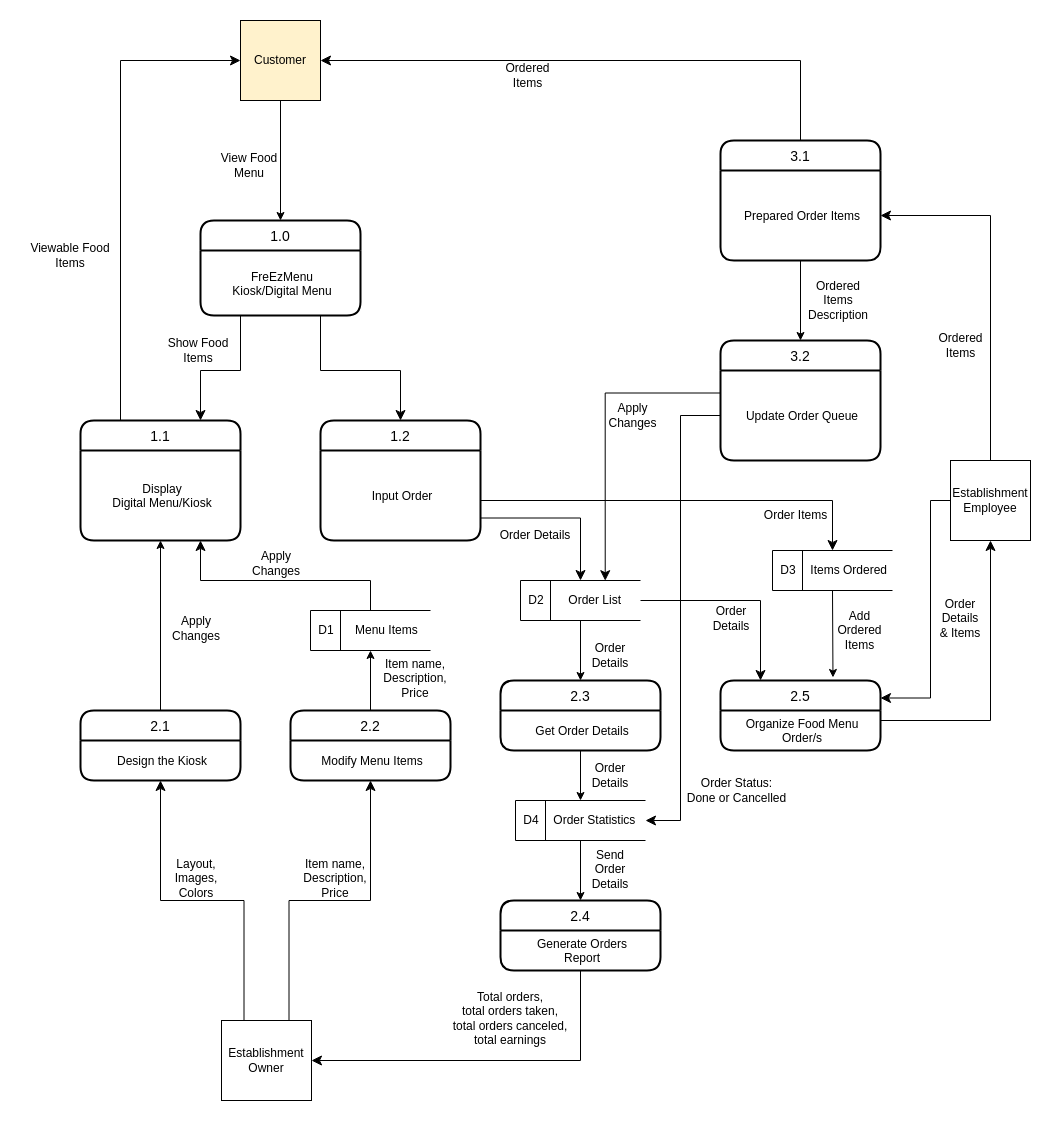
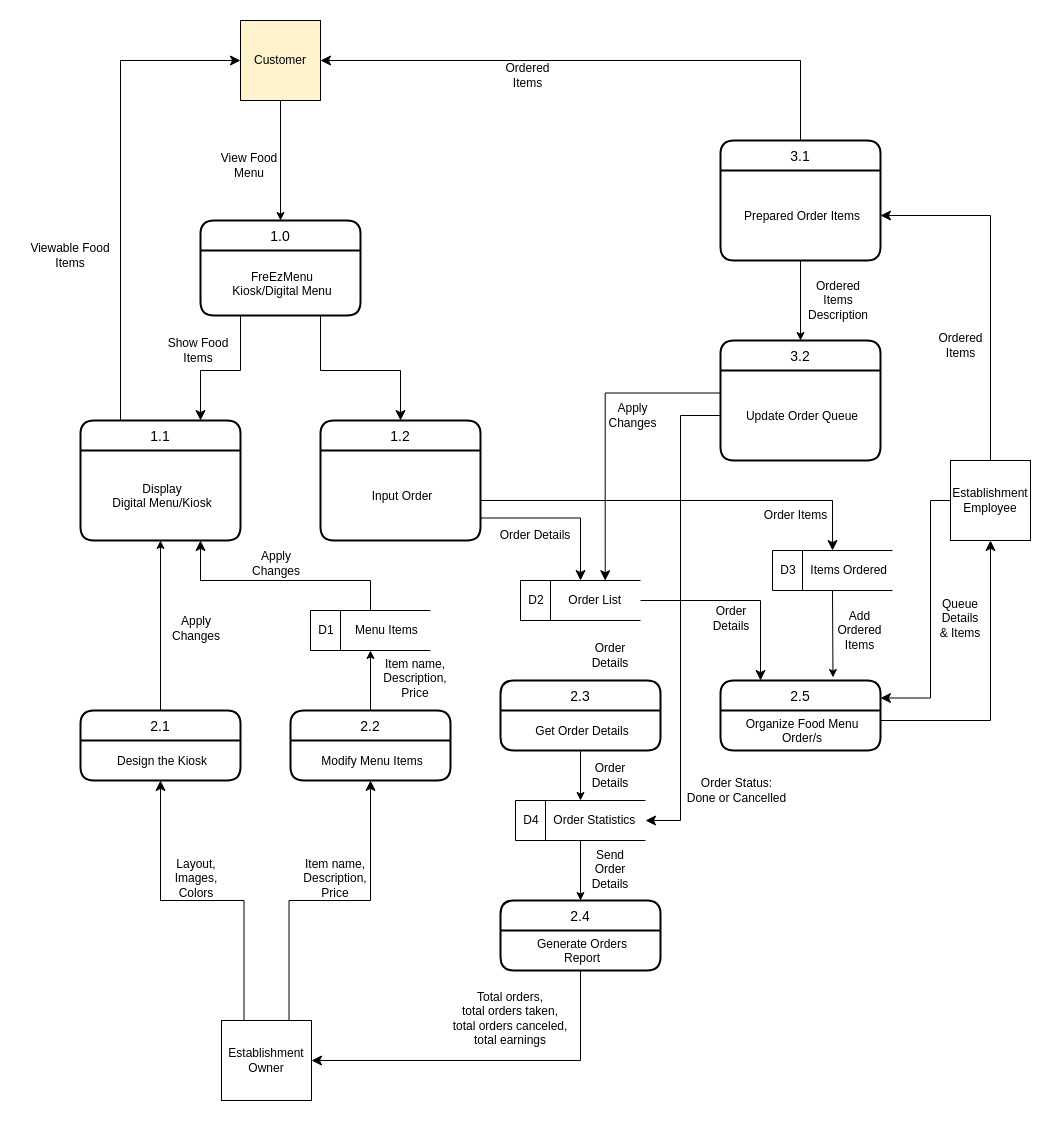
(961, 619) -> (961, 619)
(581, 647) -> none
